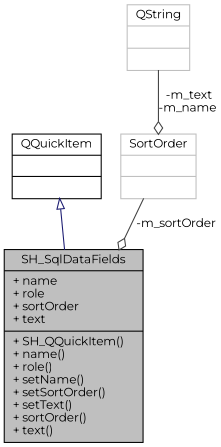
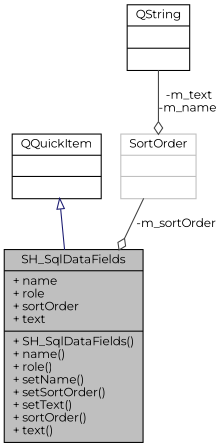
(158, 38) -> (158, 38)
(69, 342) -> (74, 342)
